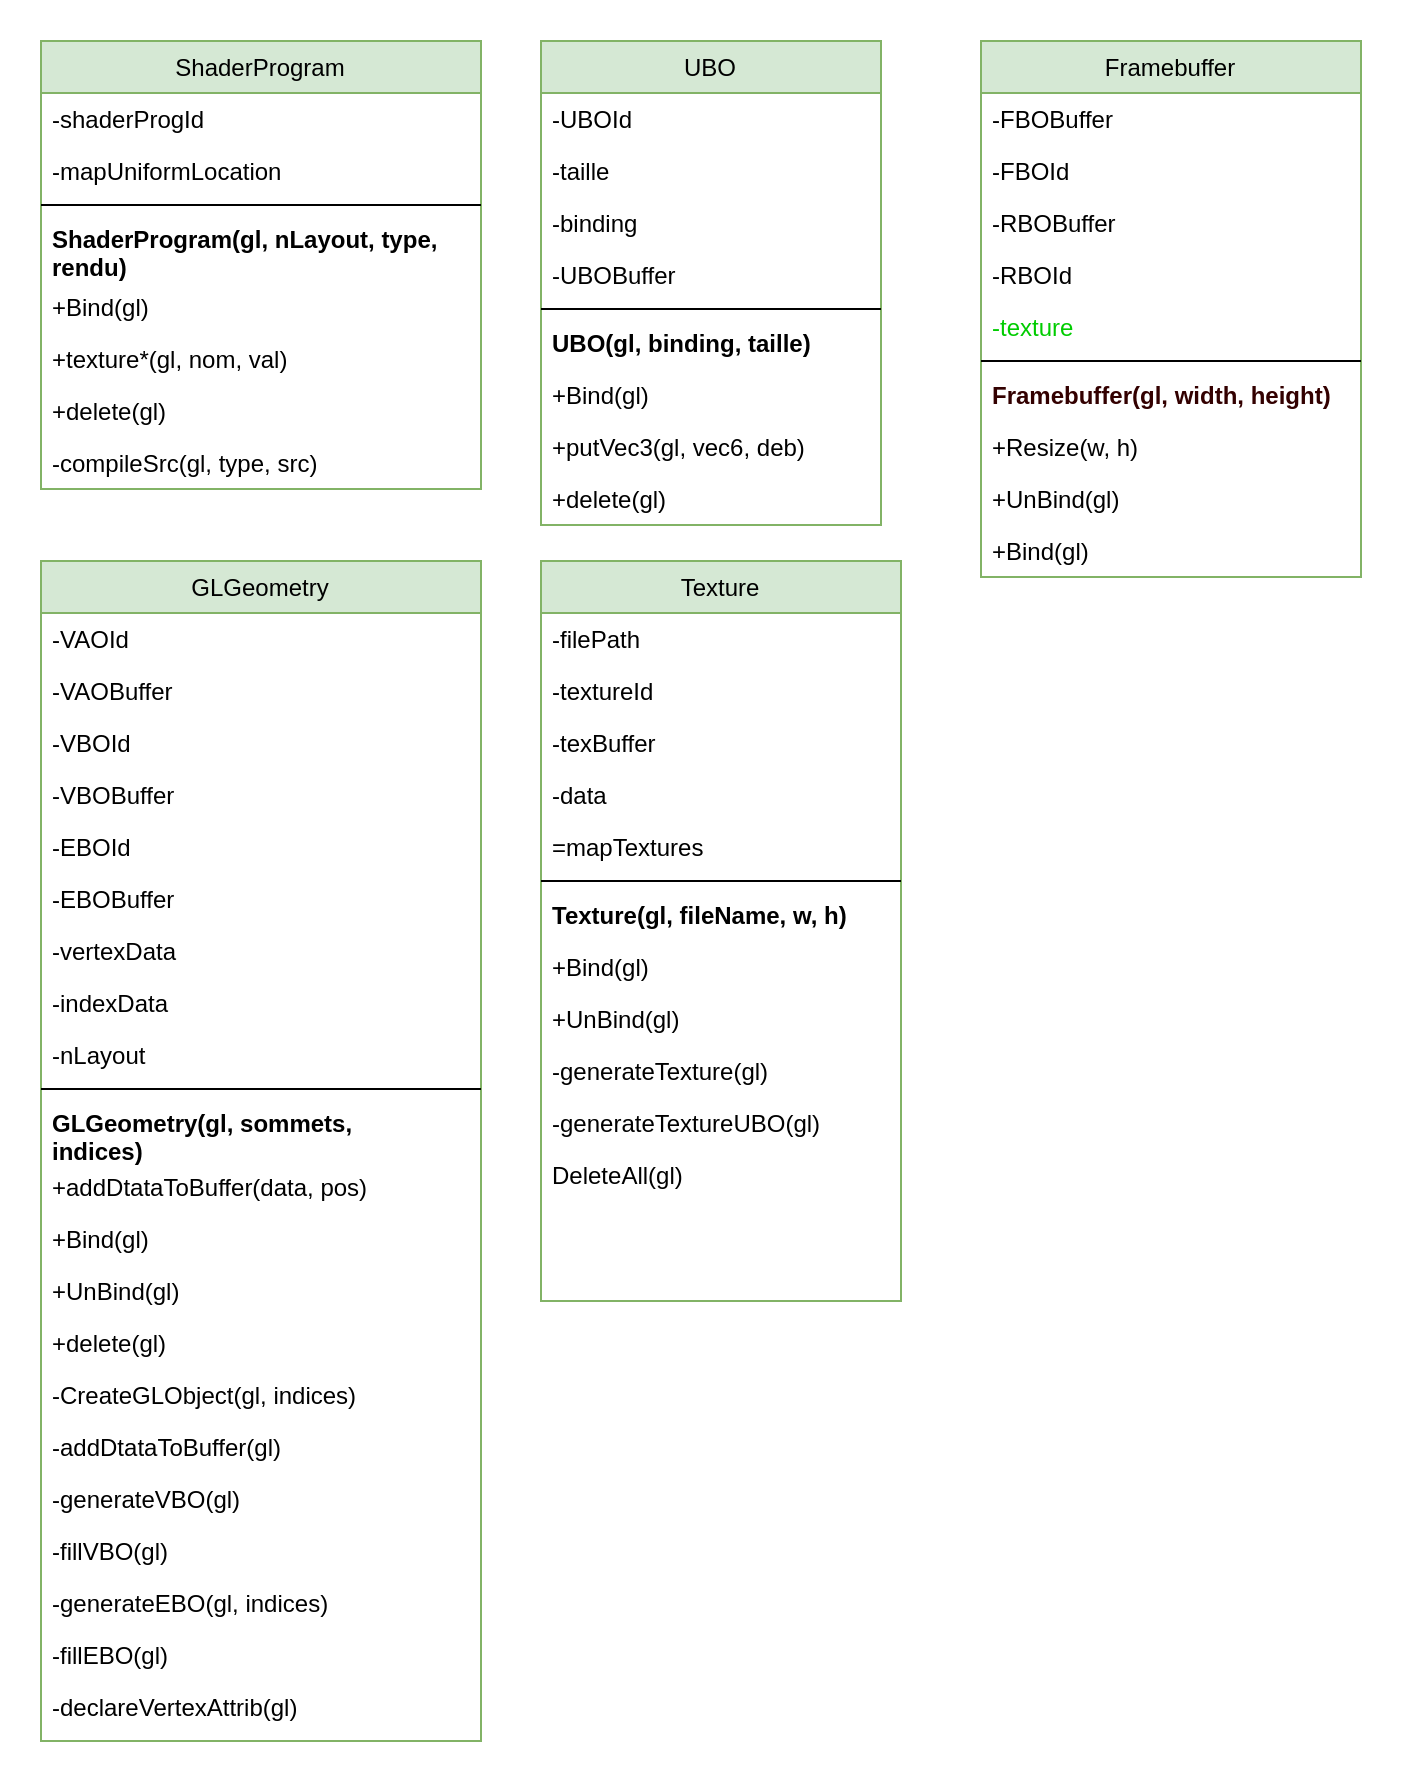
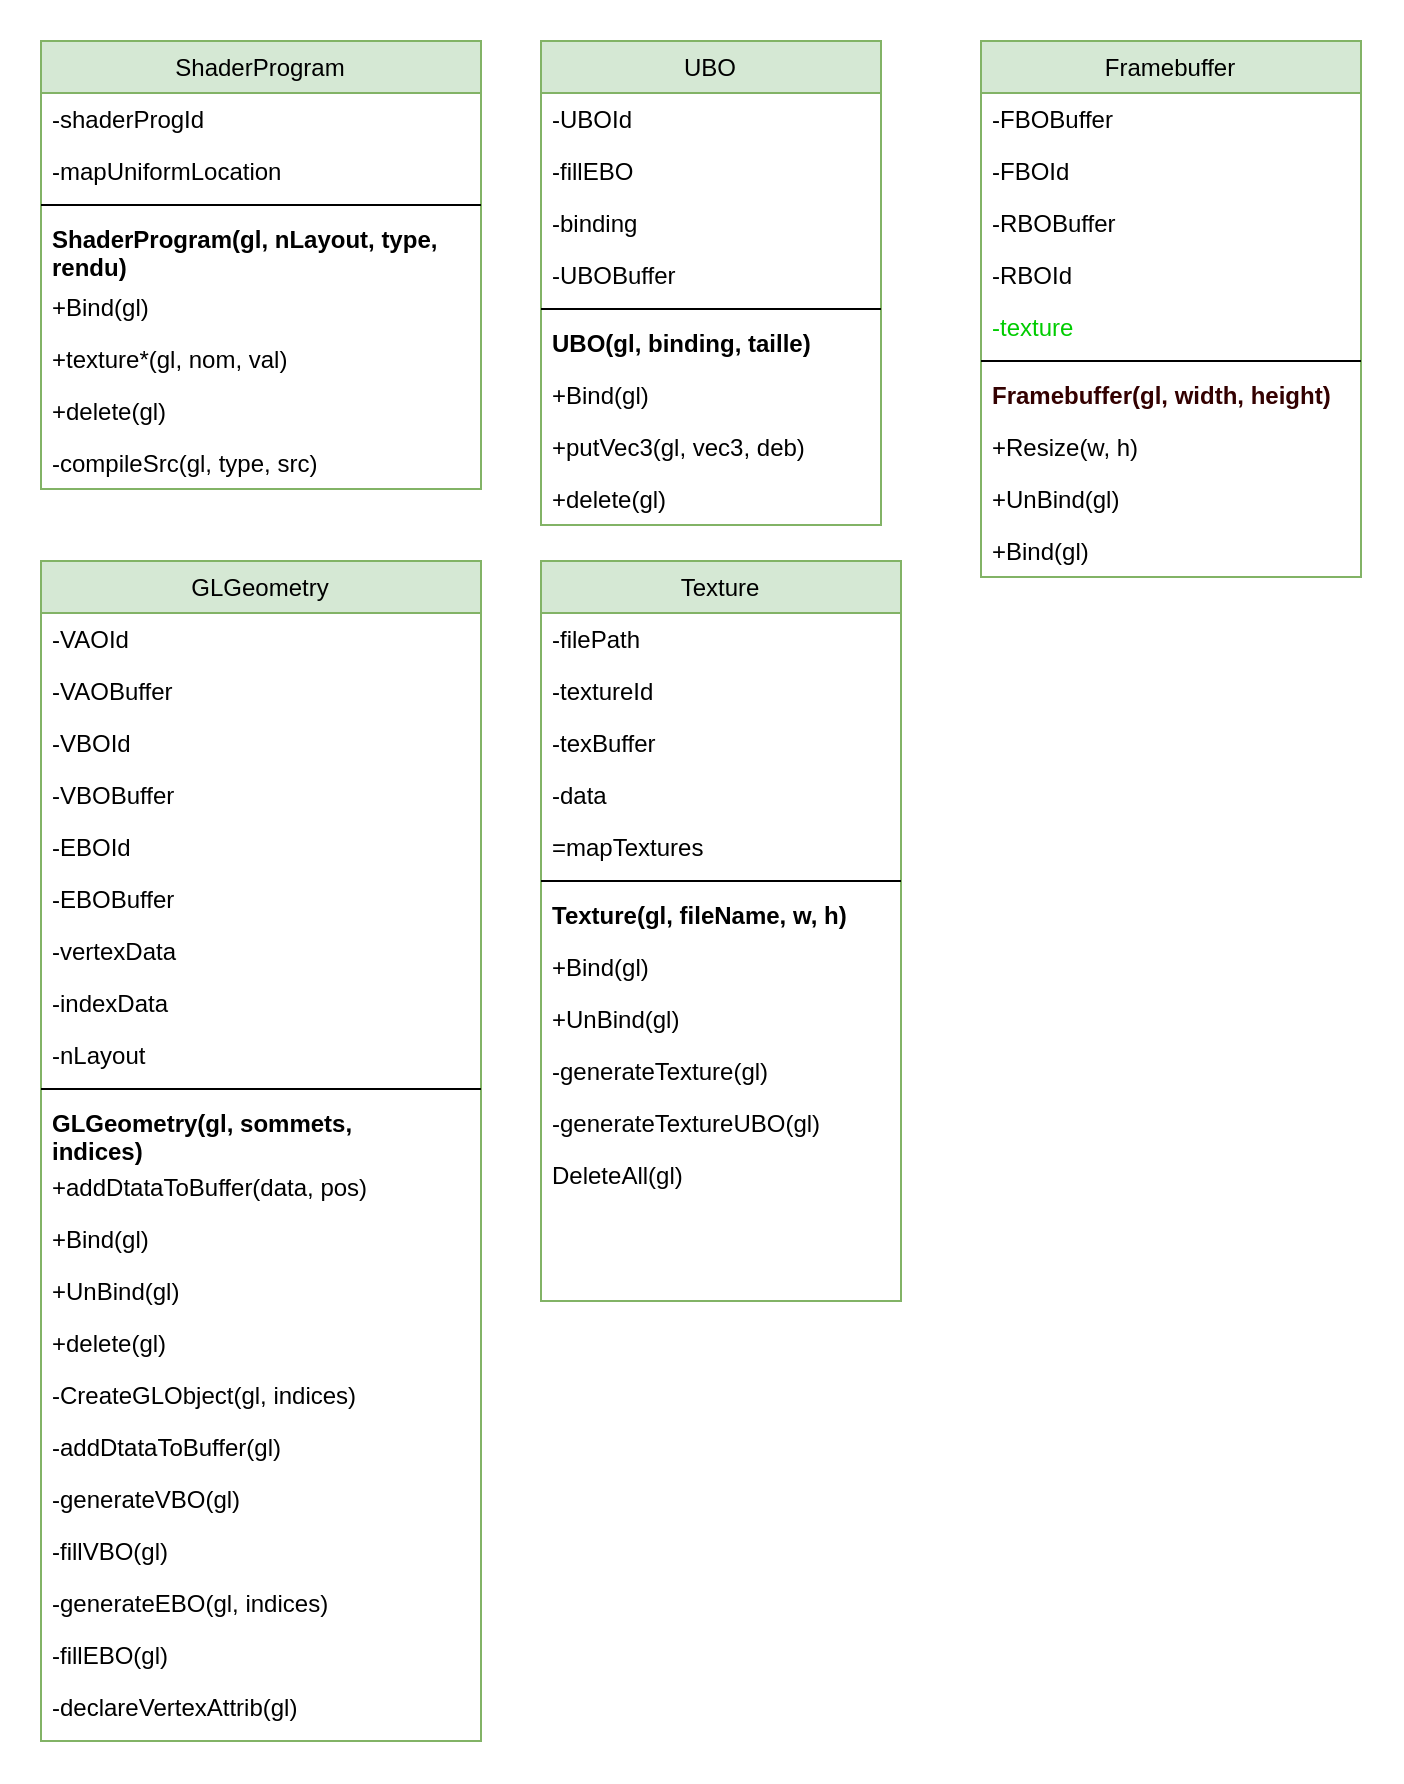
(590, 172) -> (596, 172)
(691, 448) -> (691, 448)
